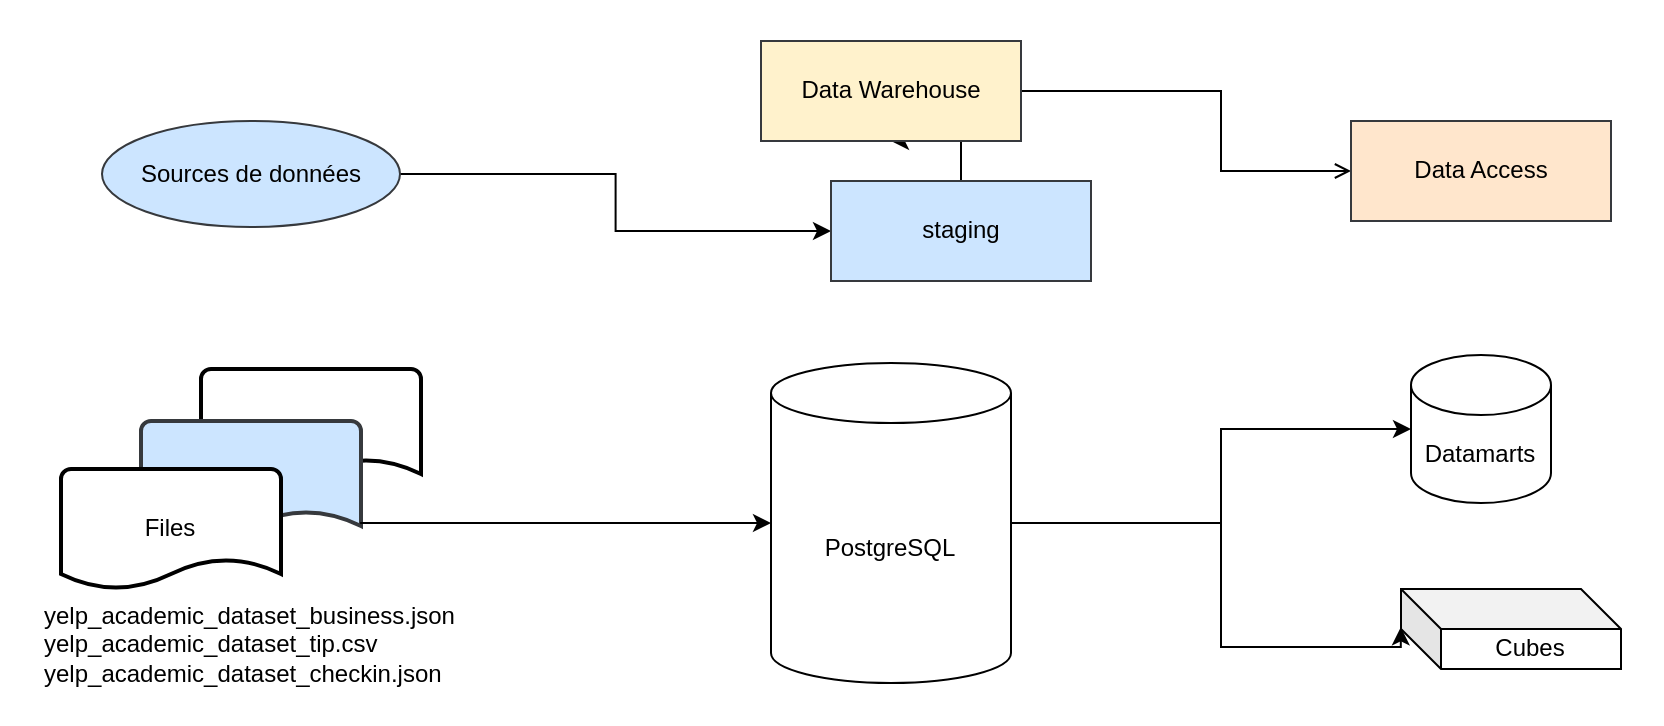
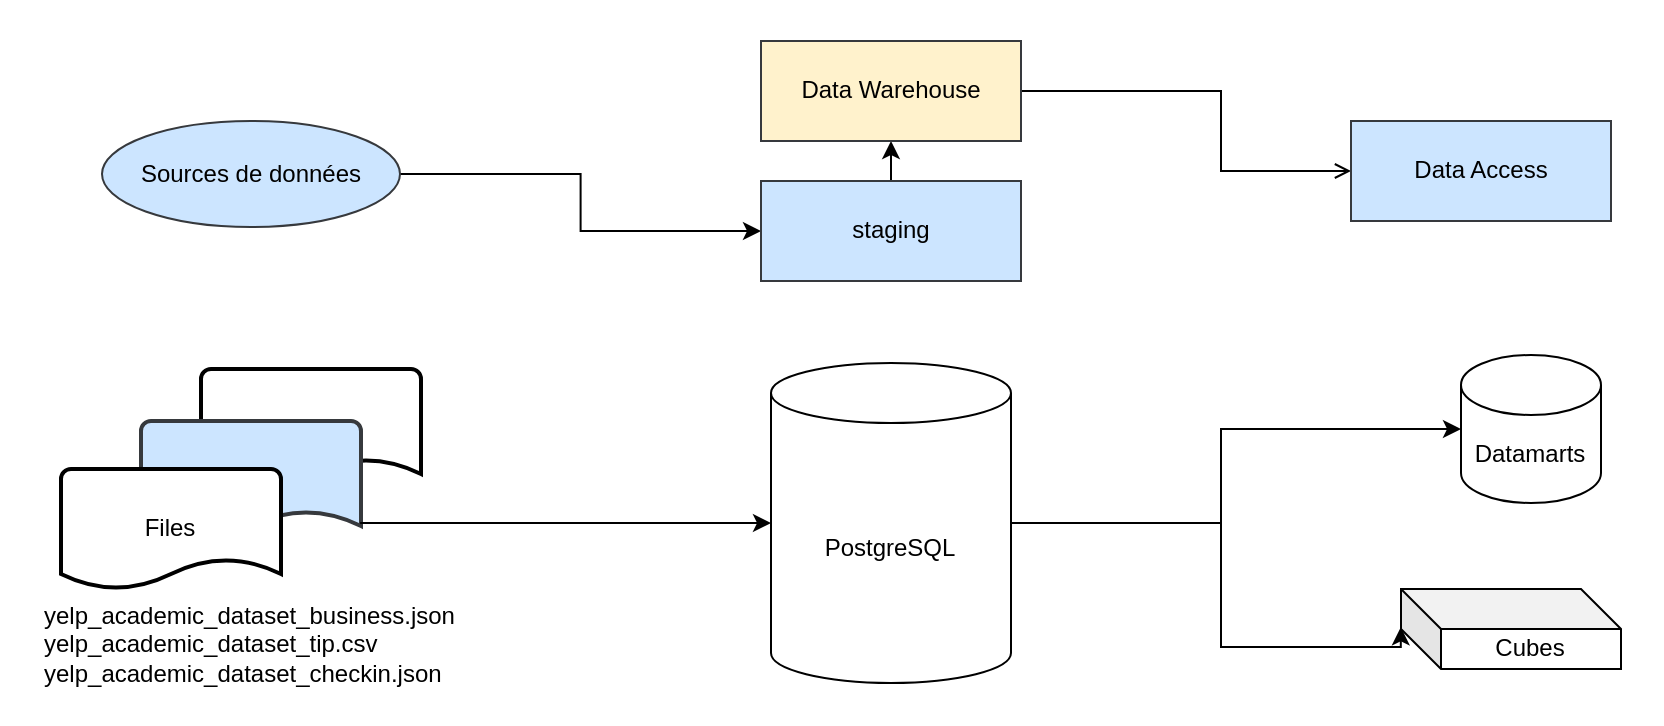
(1481, 171) -> (1481, 171)
(961, 231) -> (891, 231)
(1481, 429) -> (1531, 429)
